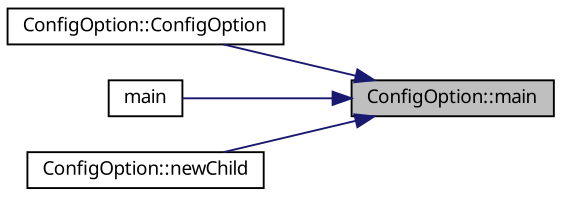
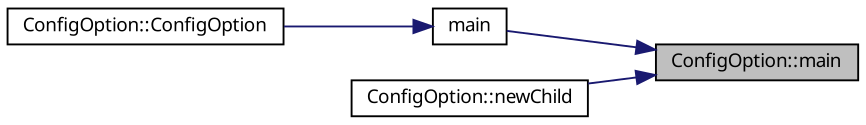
(290, 60) -> (348, 26)
